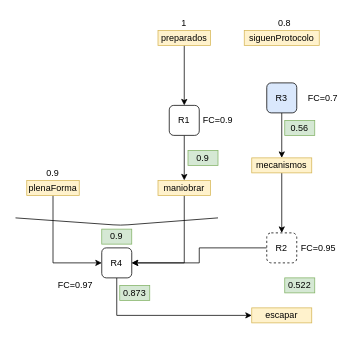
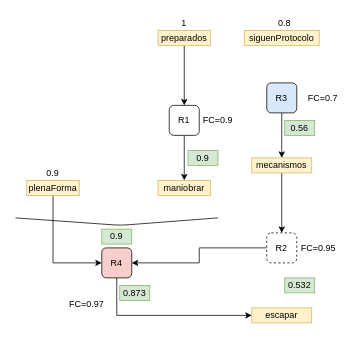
(184, 228) -> none
(117, 263) -> (117, 263)
(75, 285) -> (87, 304)
(300, 285) -> (300, 285)
